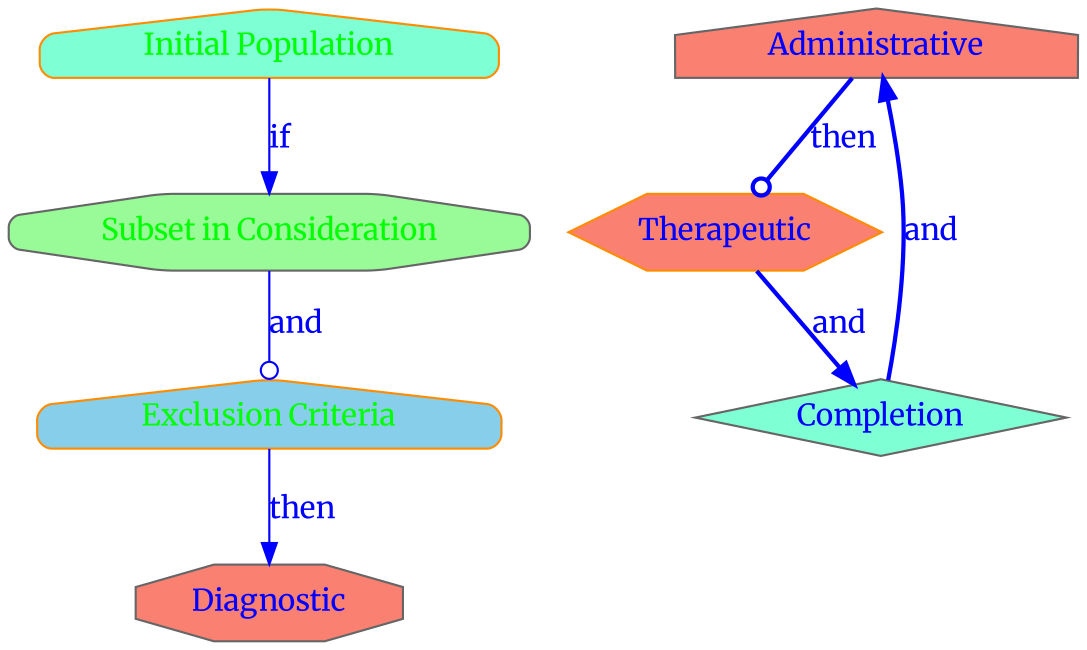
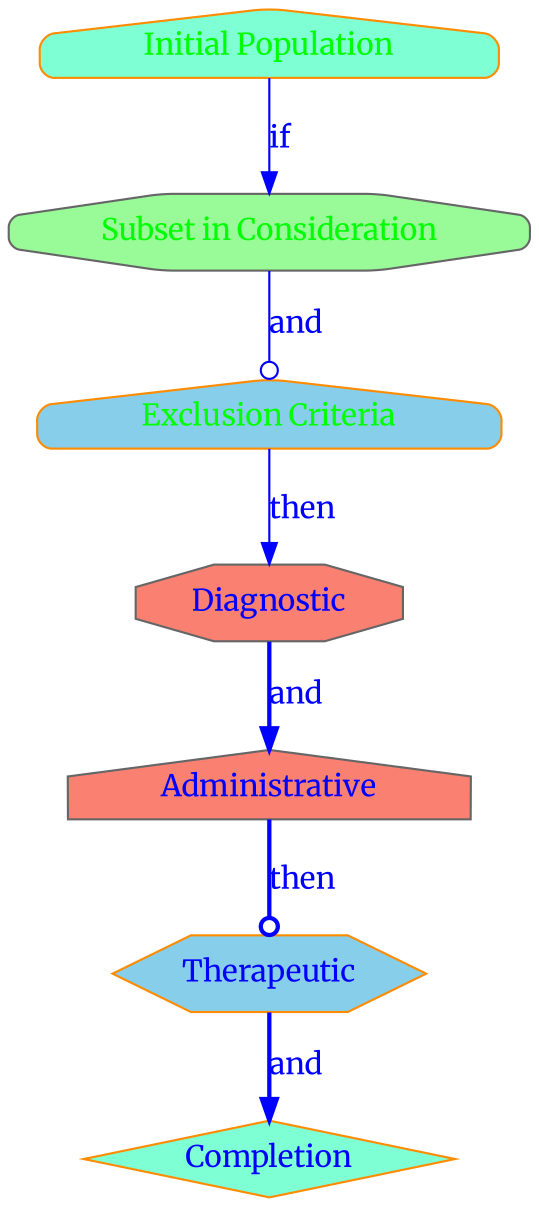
(725, 232) -> (269, 974)
(904, 240) -> (269, 685)
(881, 418) -> (269, 1159)
